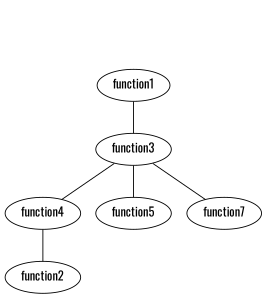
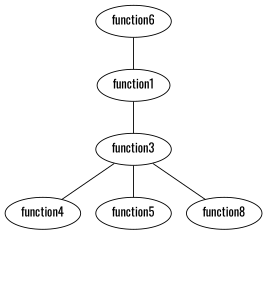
none -> (134, 21)
(224, 213) -> (224, 213)
(43, 277) -> none
